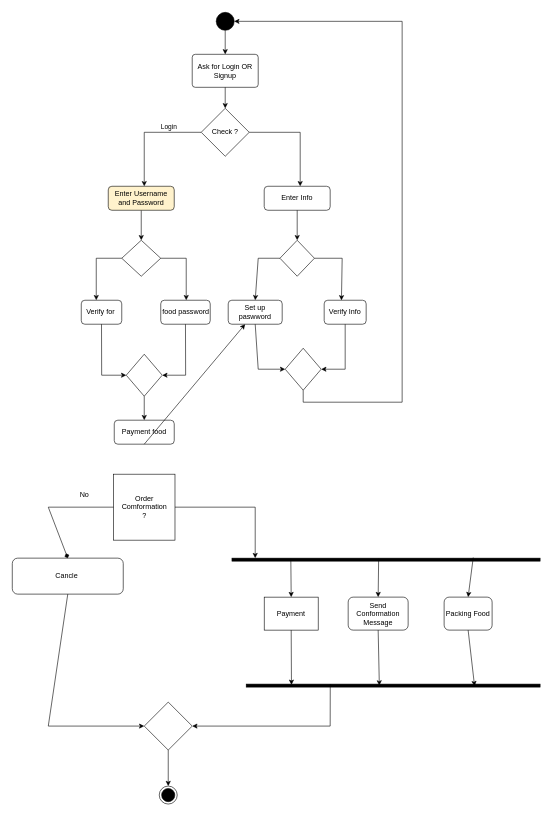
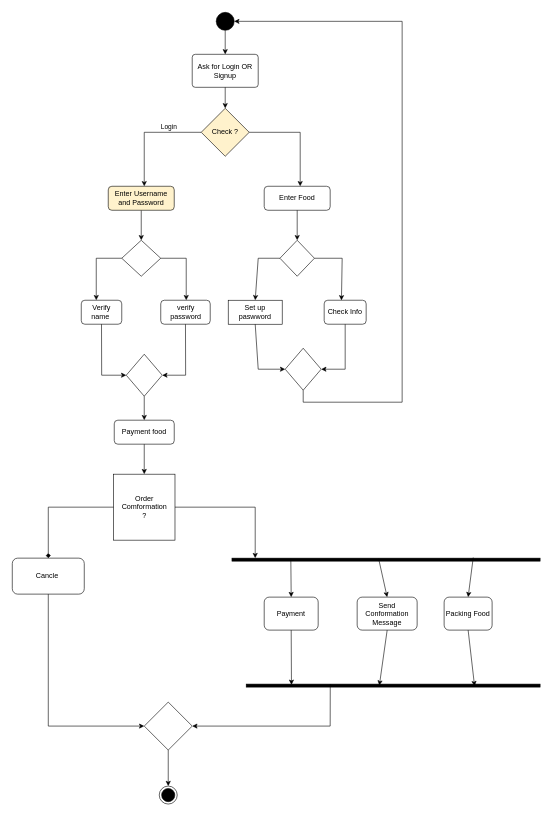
(225, 132) -> (225, 132)
(297, 198) -> (297, 198)
(102, 312) -> (102, 312)
(186, 312) -> (186, 312)
(255, 312) -> (255, 312)
(345, 312) -> (345, 312)
(194, 386) -> (144, 468)
(84, 495) -> none
(68, 576) -> (48, 576)
(291, 614) -> (291, 614)
(378, 614) -> (387, 614)
